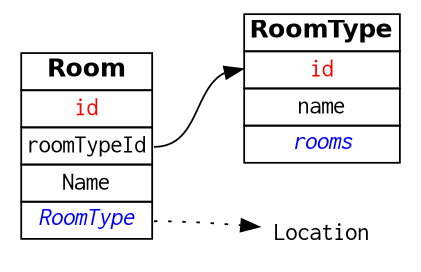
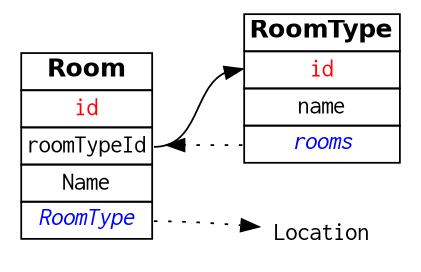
none -> (214, 145)
